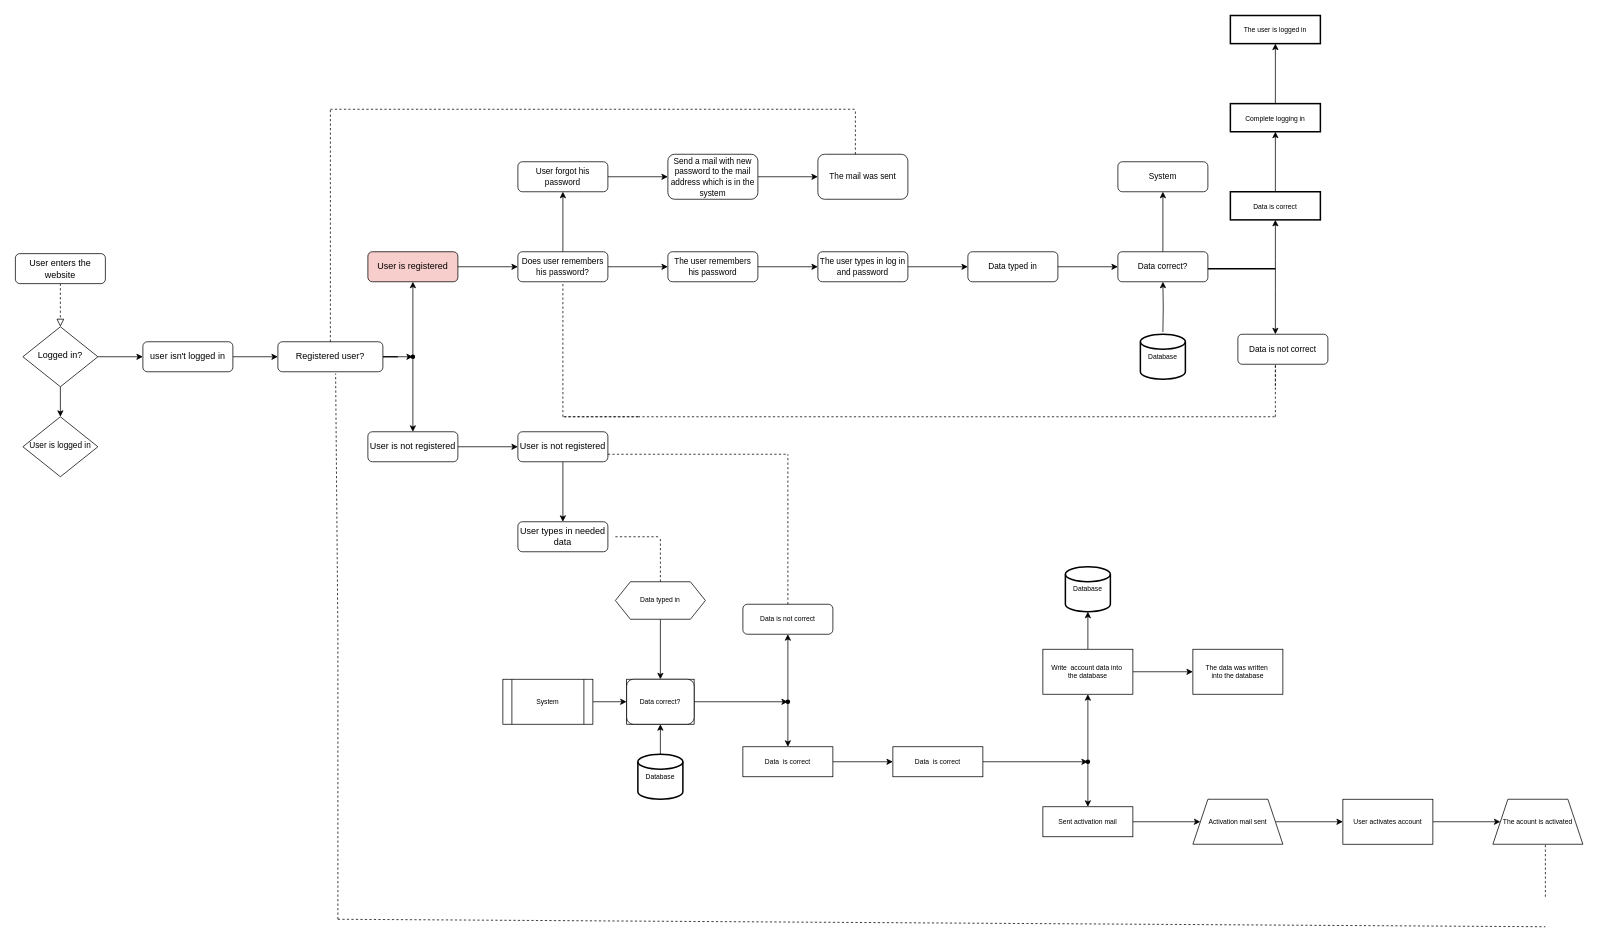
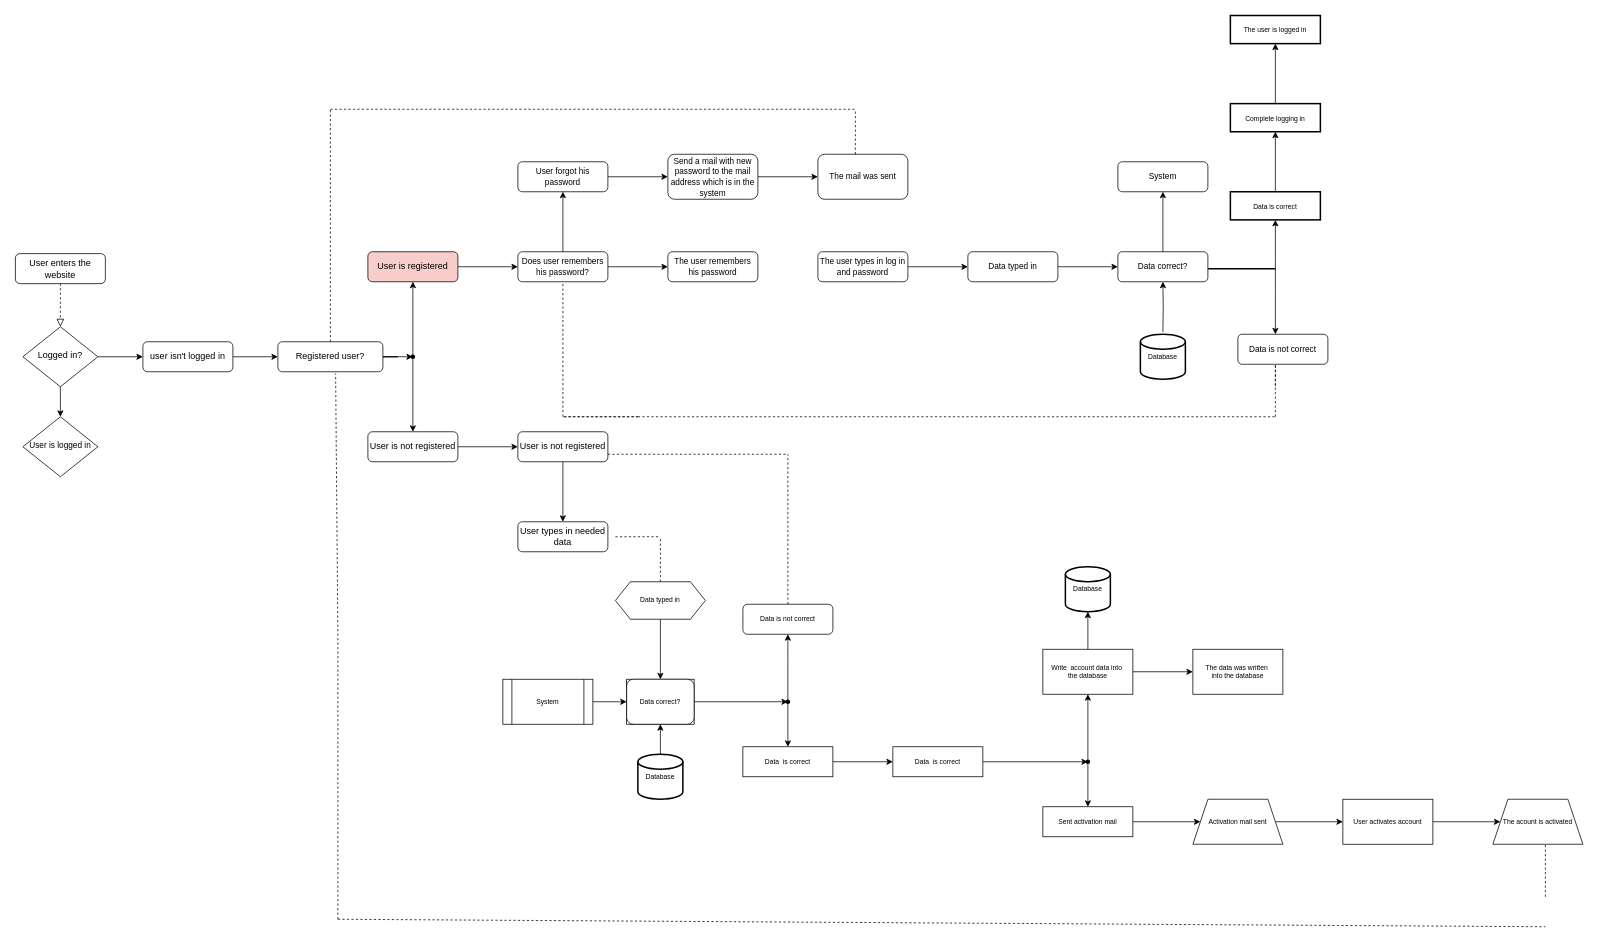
(785, 267) -> none
